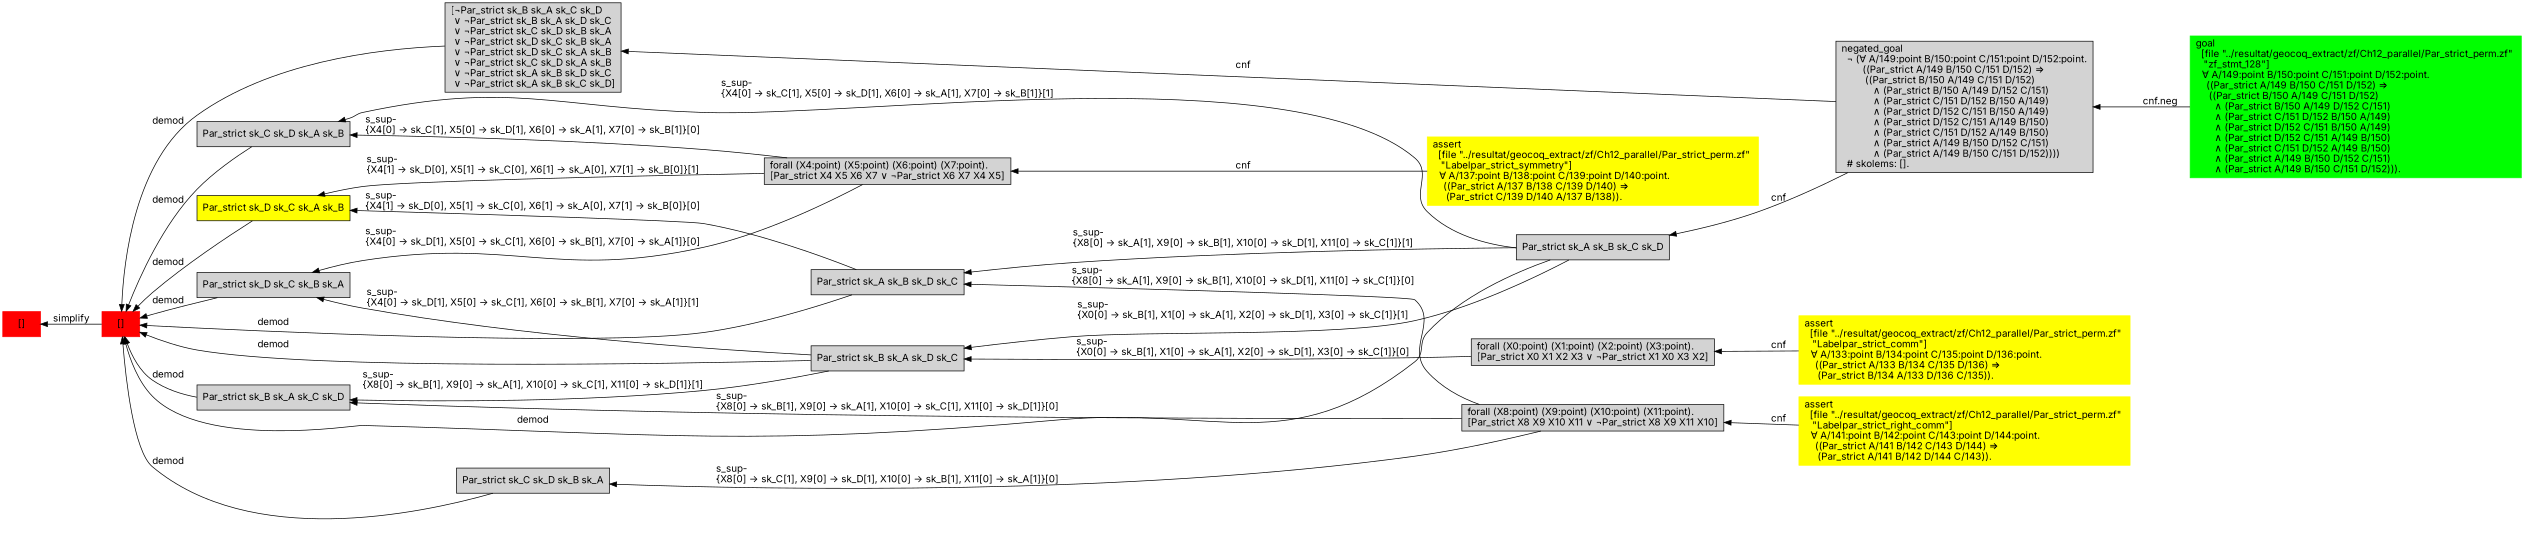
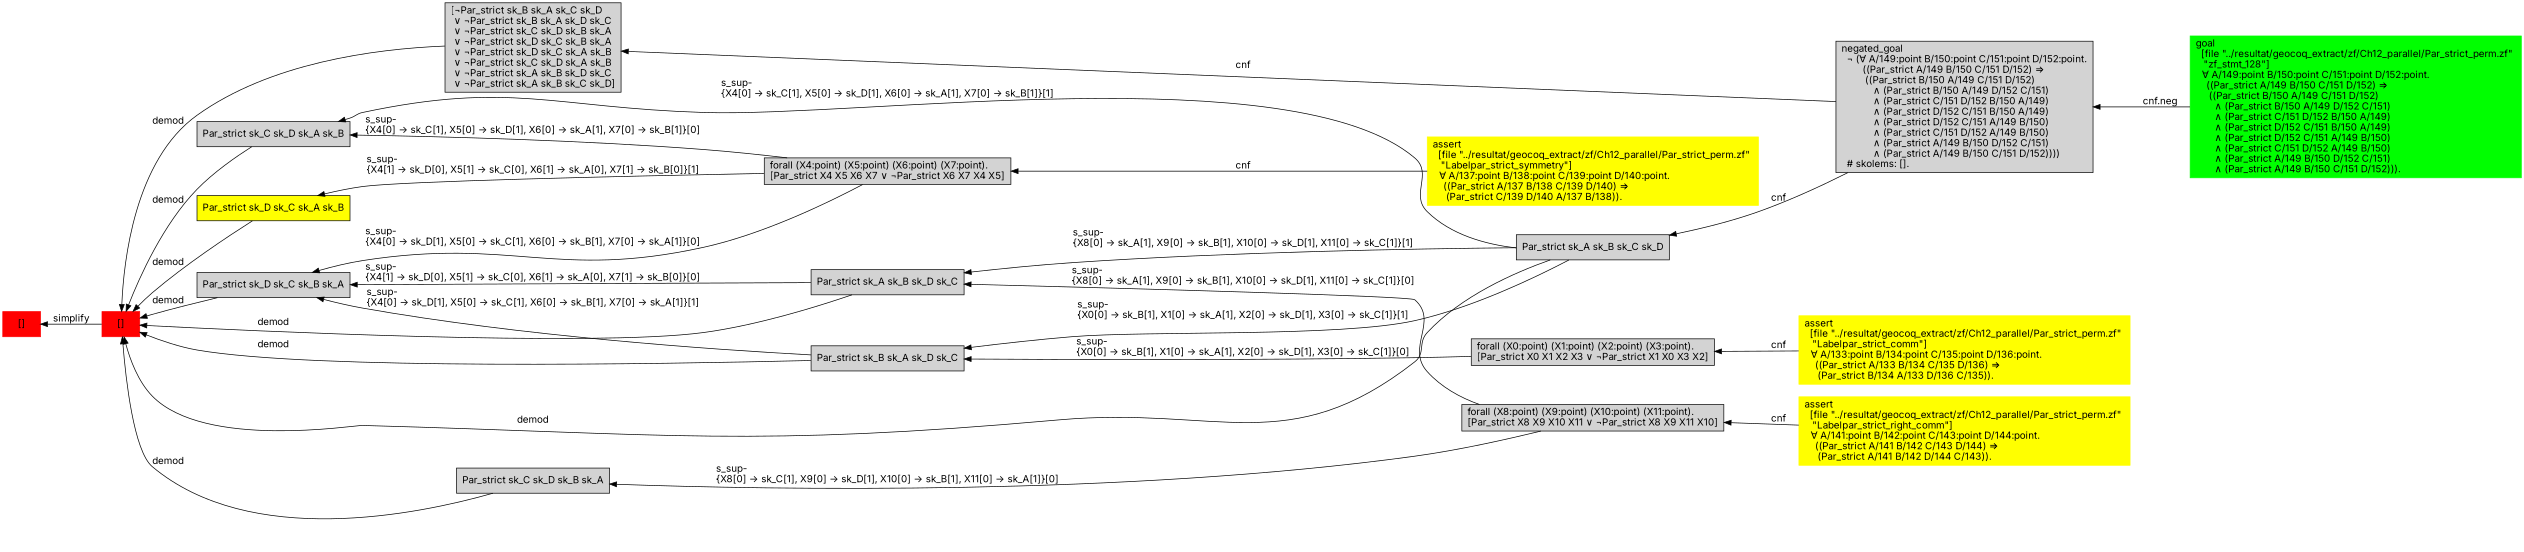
(610, 219) -> (584, 284)
(274, 398) -> none
